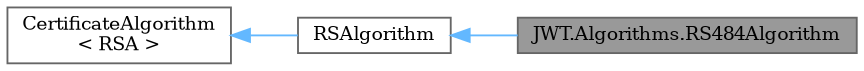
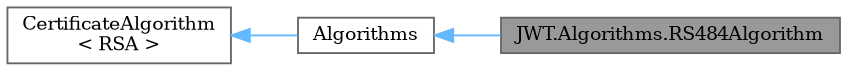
(374, 35) -> (366, 35)
